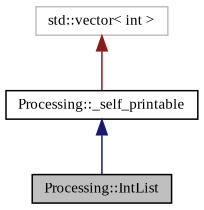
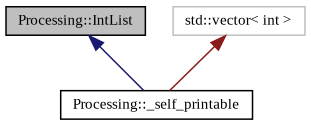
(102, 155) -> (122, 68)
